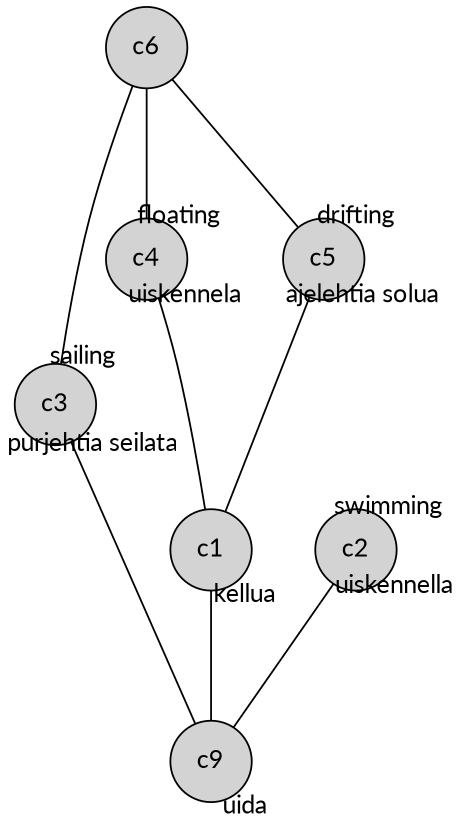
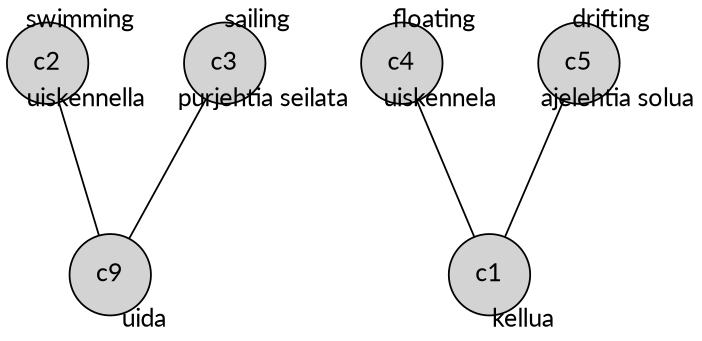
(147, 48) -> none
(211, 656) -> none
